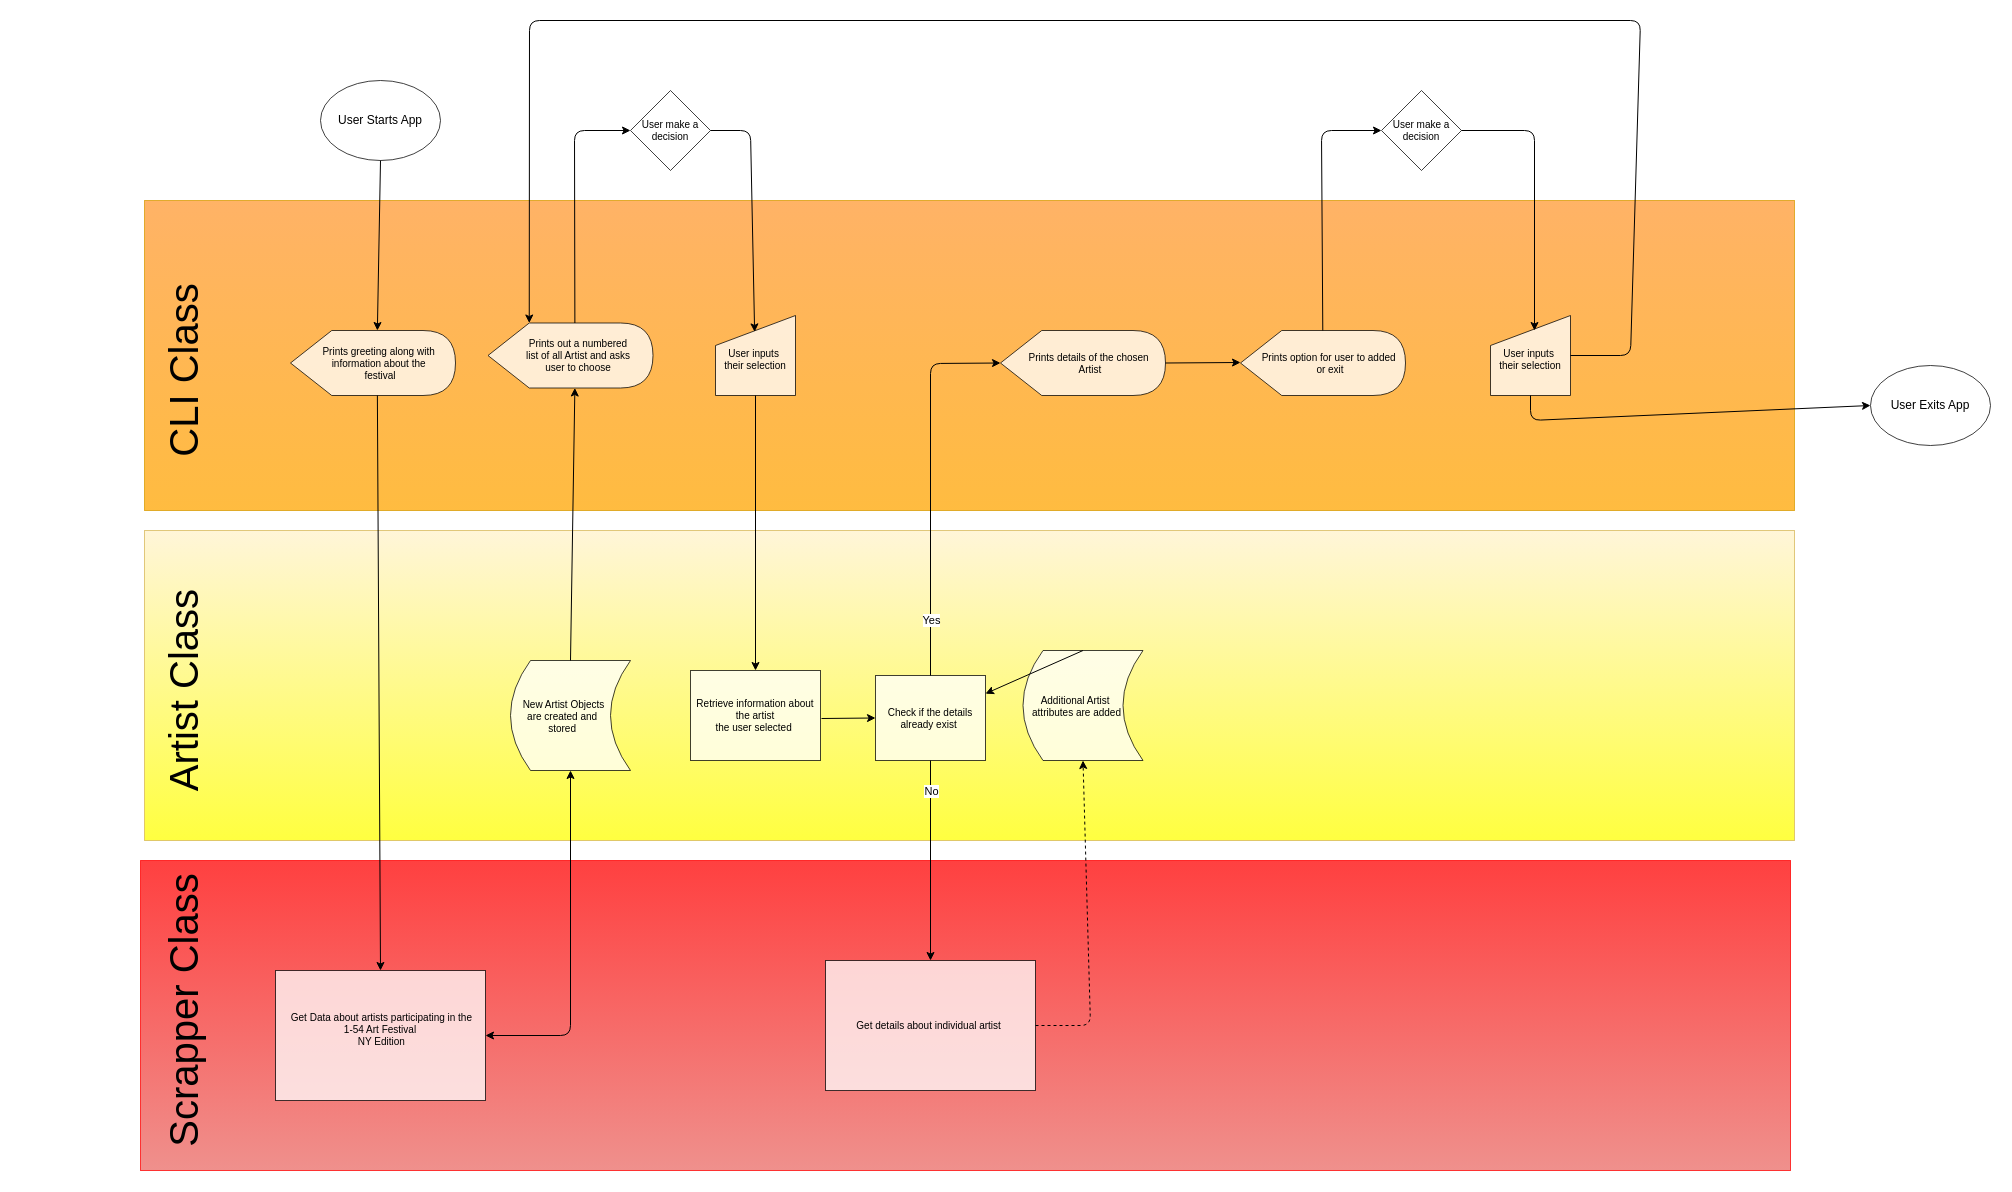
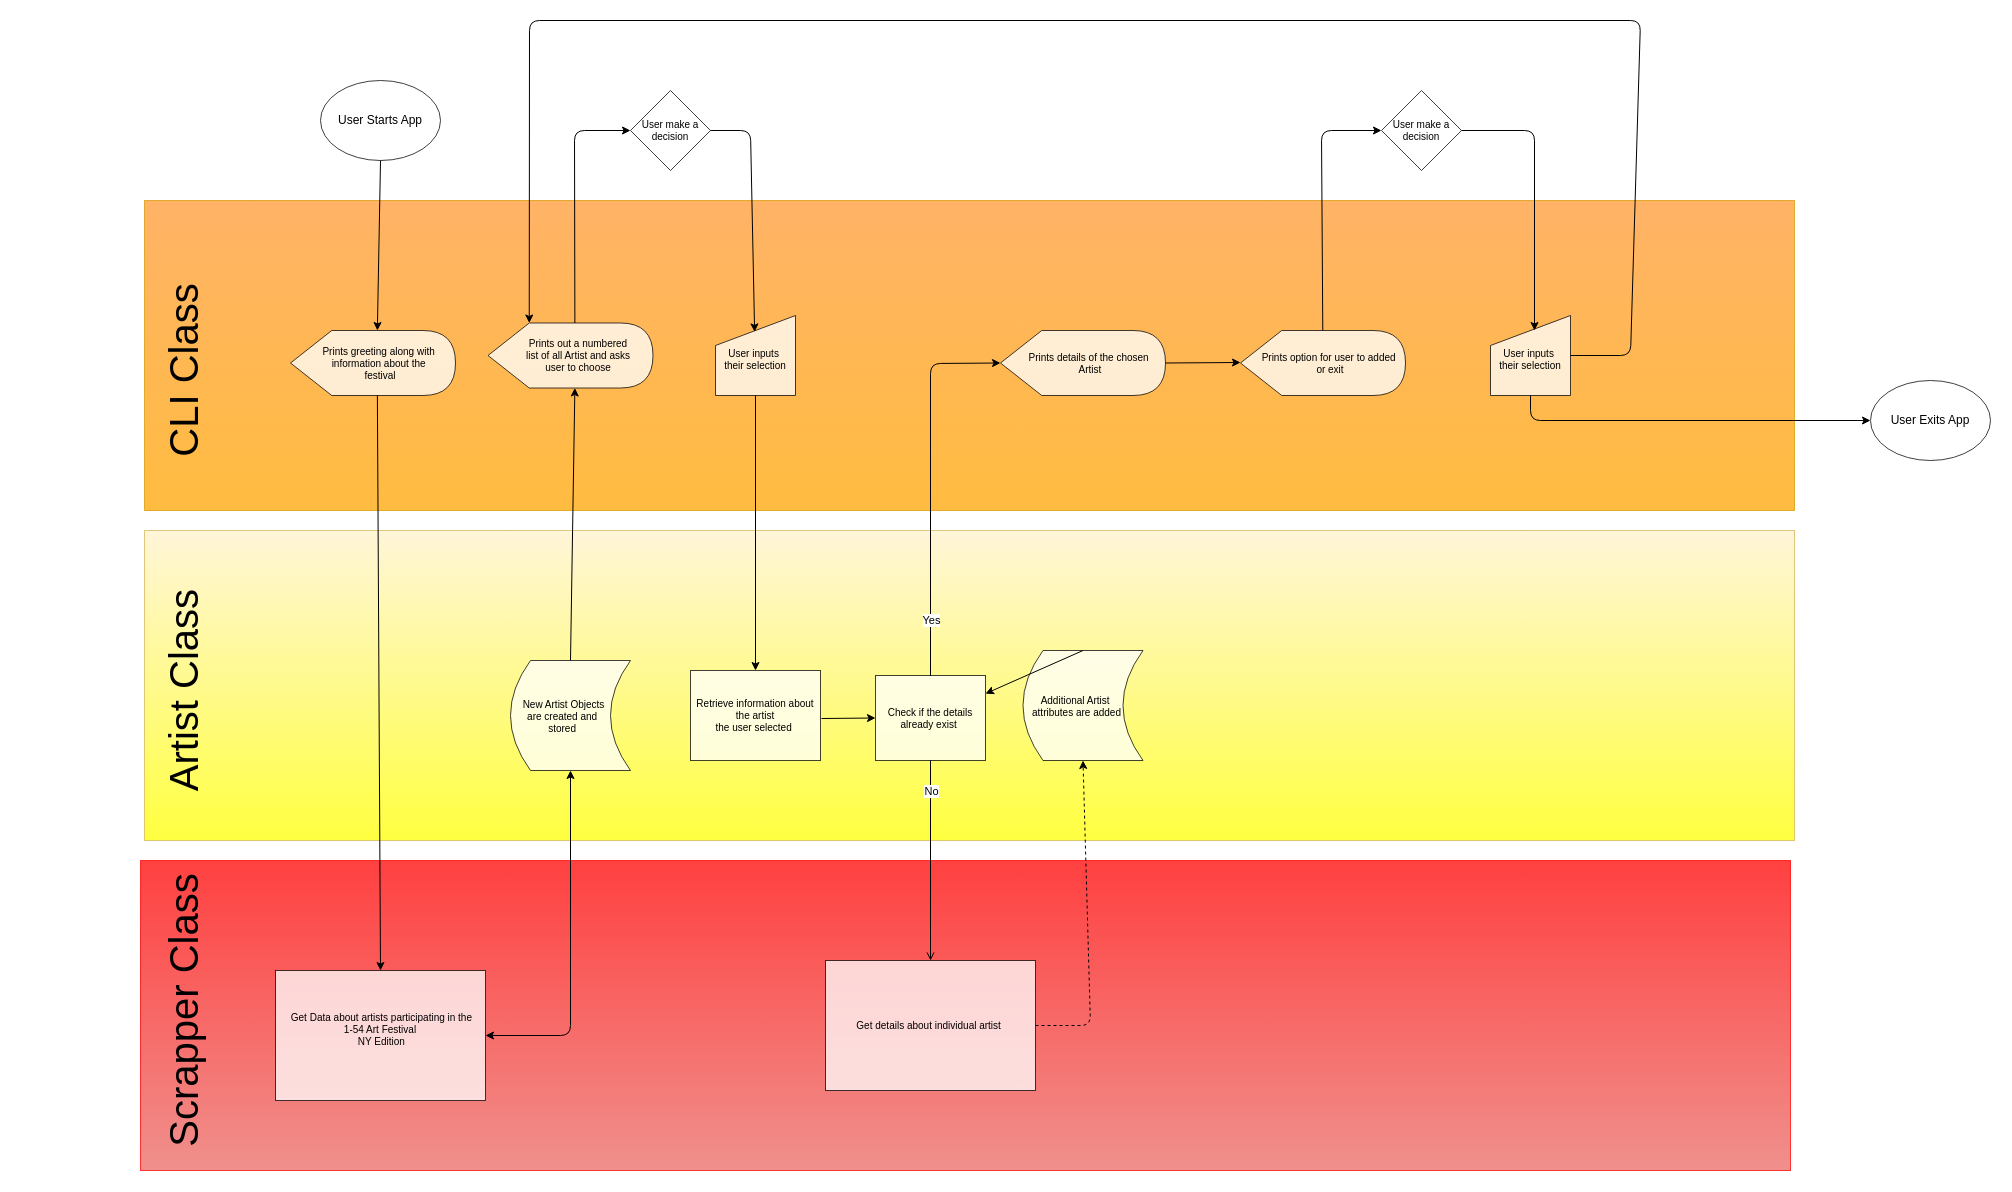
(1931, 406) -> (1931, 421)
(931, 952) -> (931, 954)
